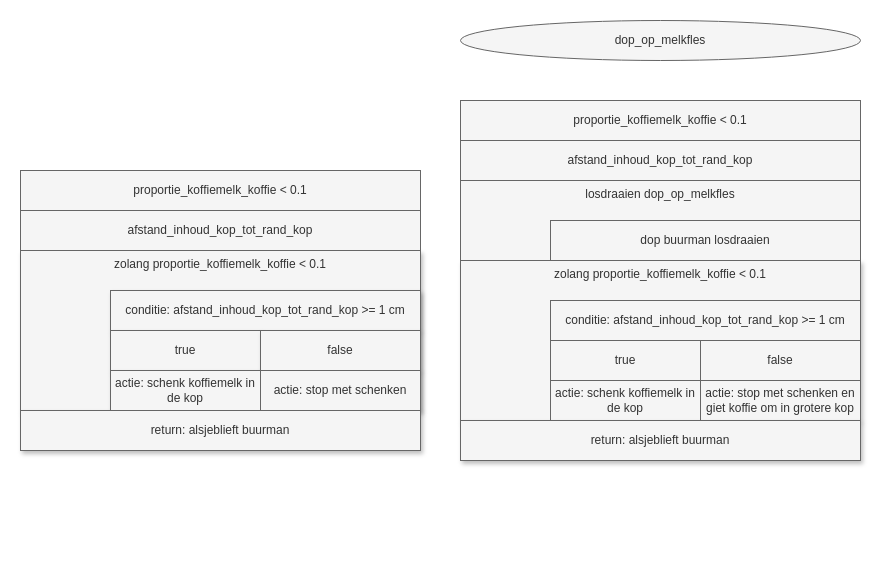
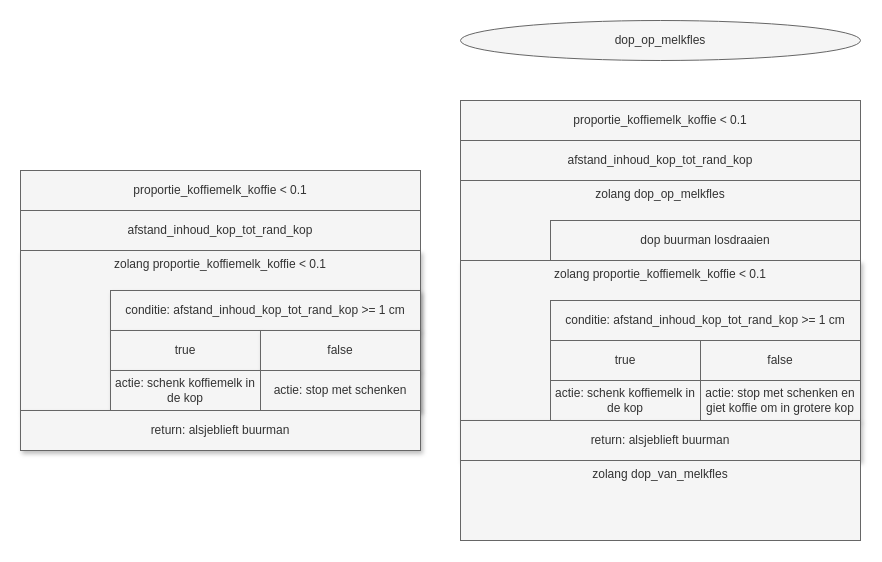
(661, 195) -> (661, 195)
none -> (661, 501)
